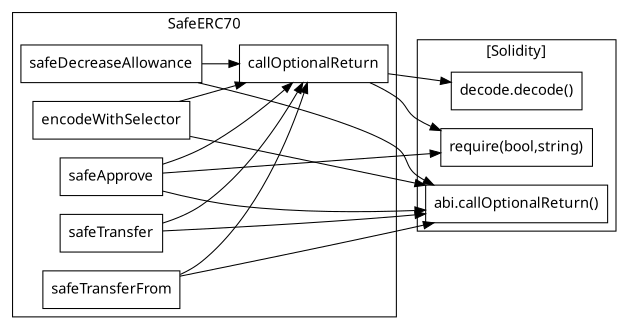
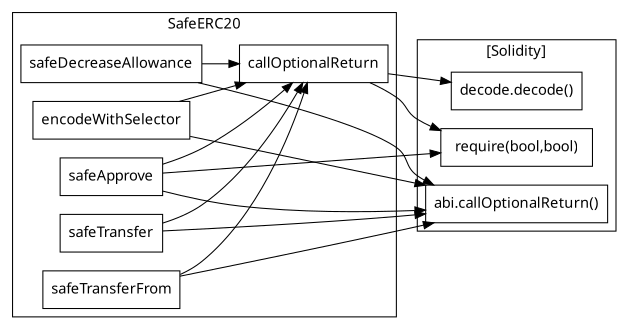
(204, 25) -> (204, 25)
(517, 147) -> (517, 147)
